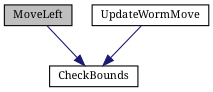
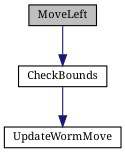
(126, 42) -> (63, 101)
